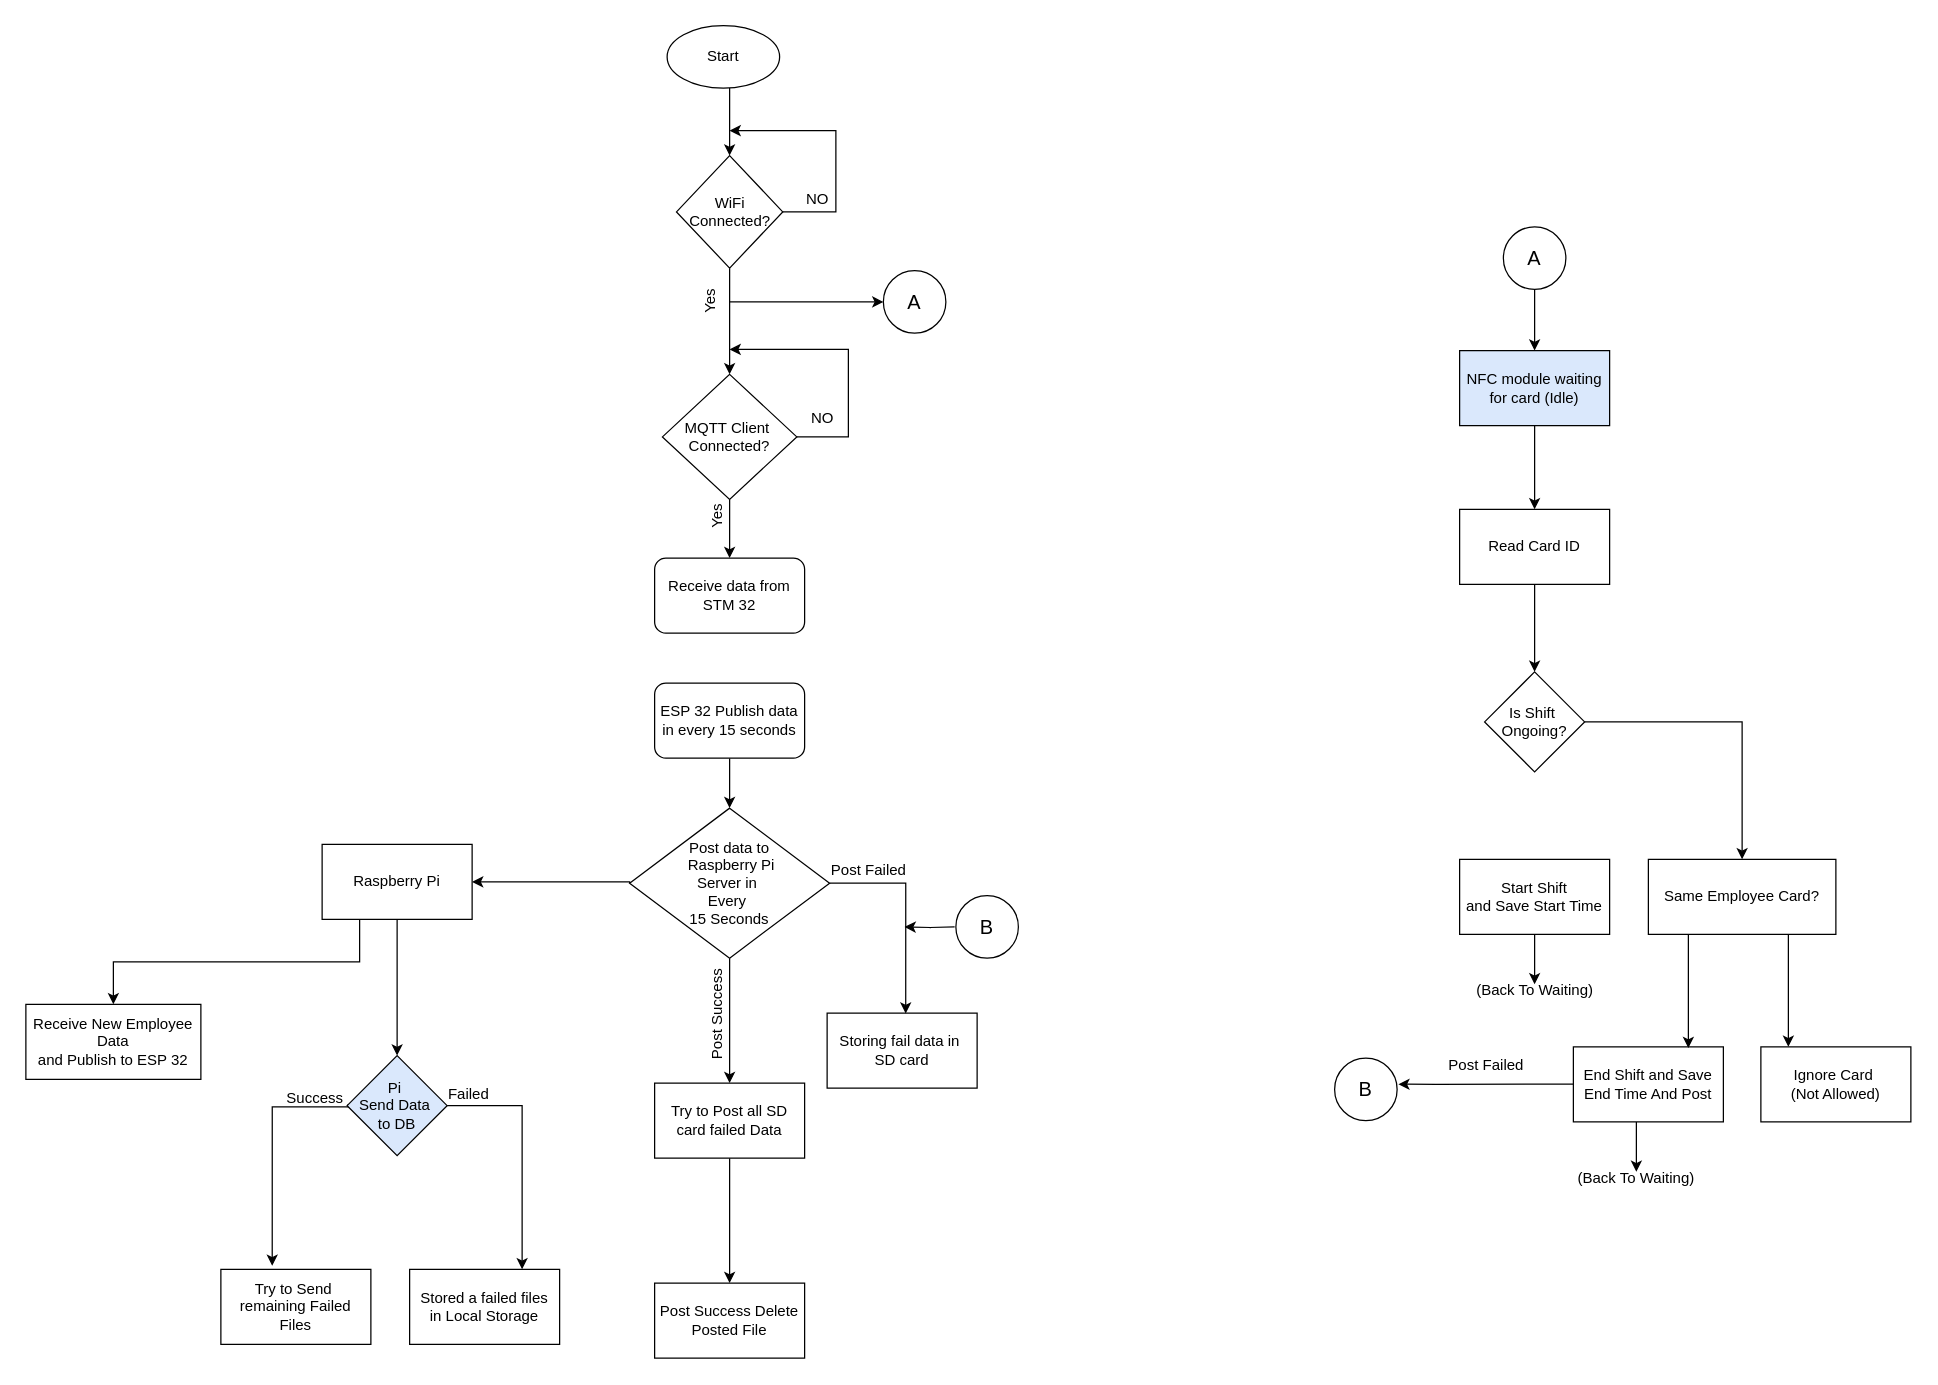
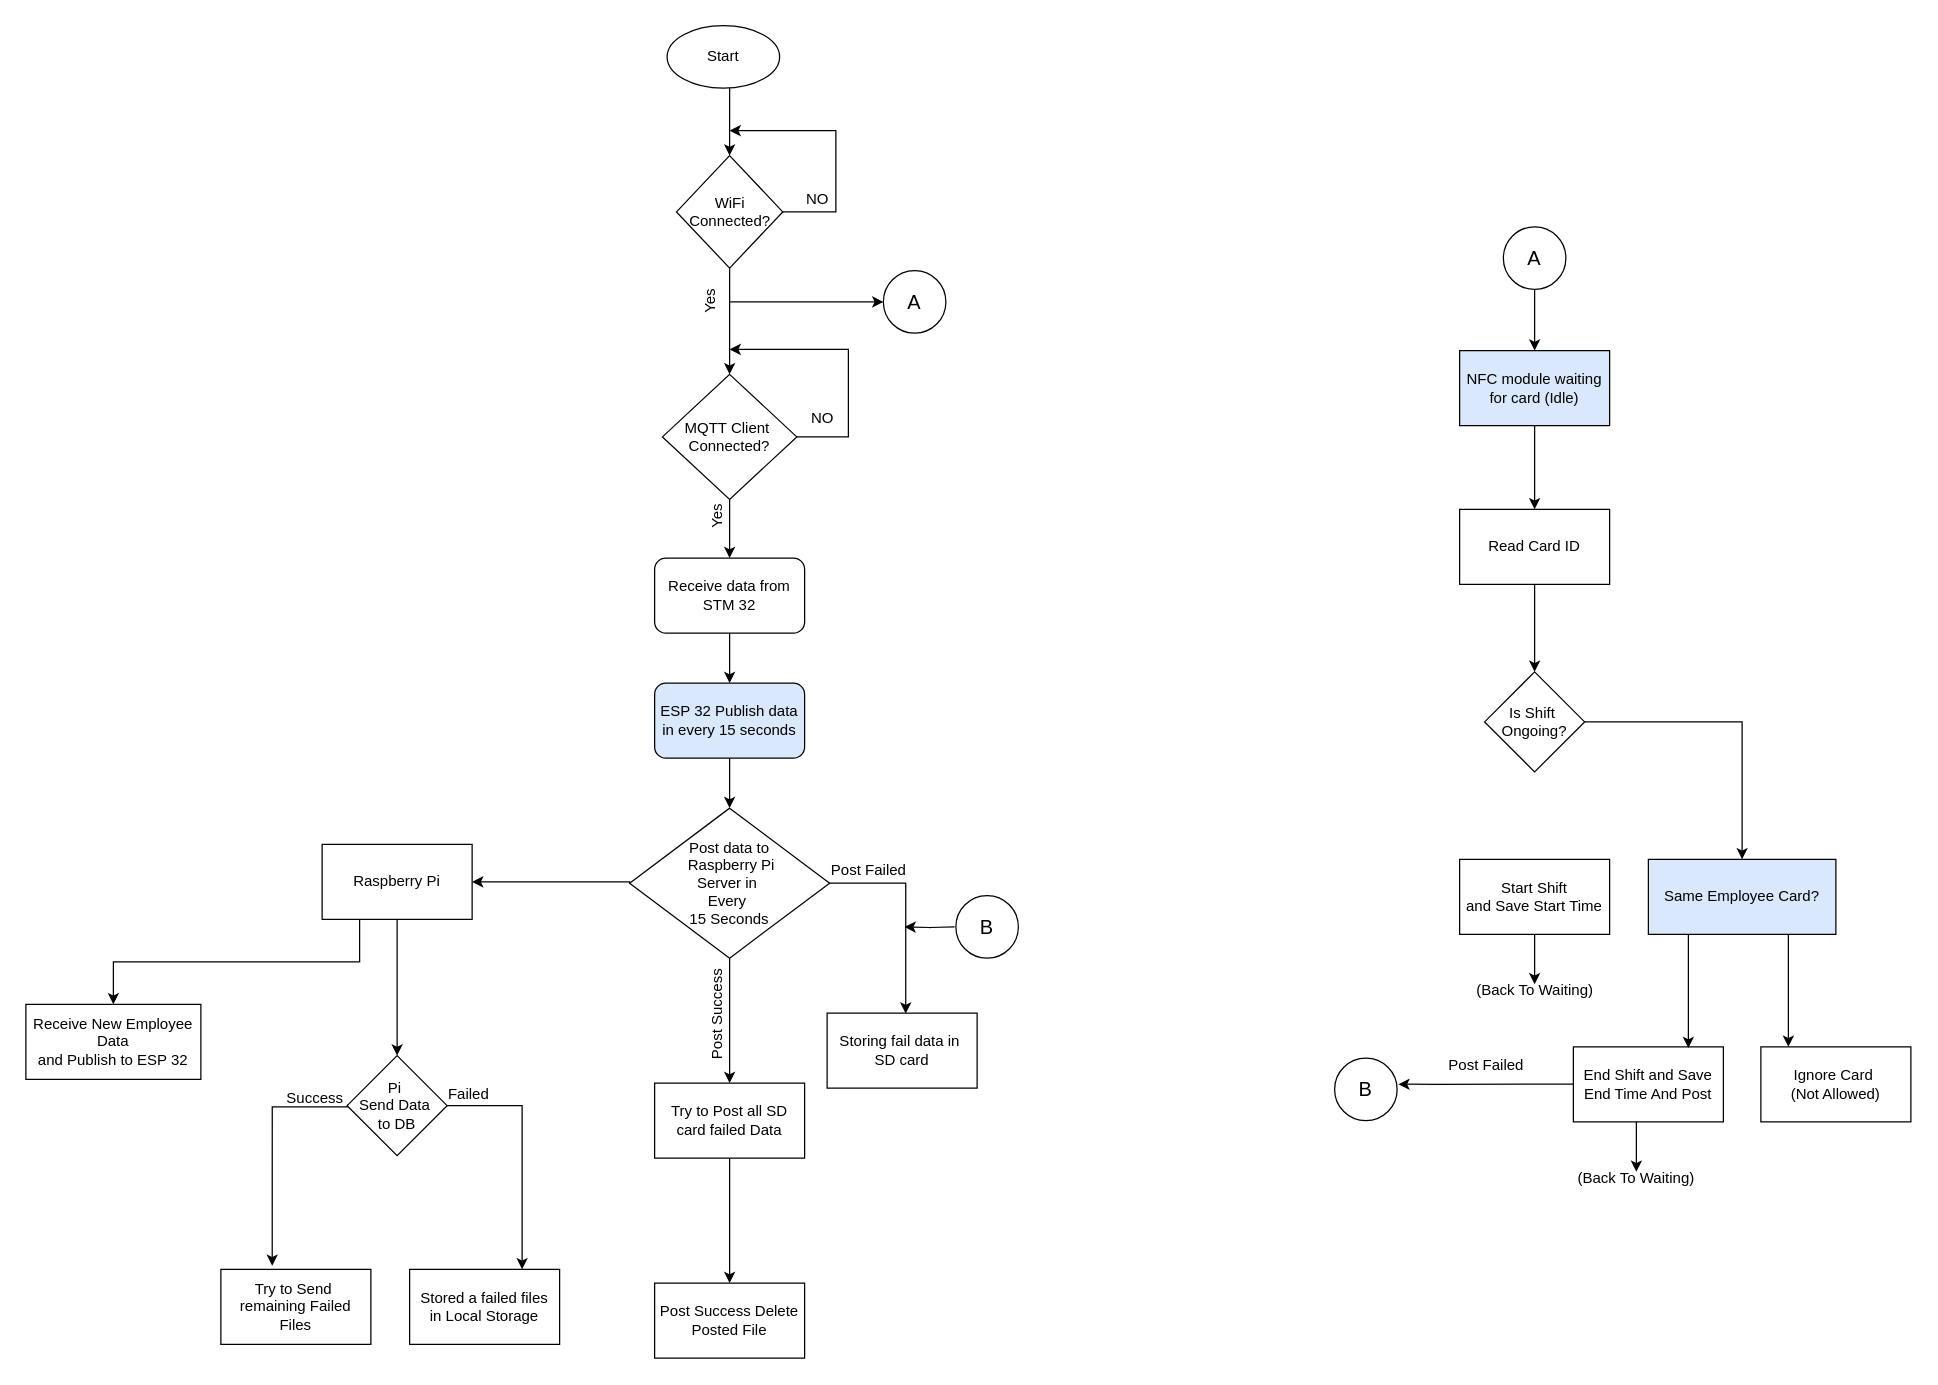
none -> (729, 654)
(729, 721) -> (729, 721)
(1742, 897) -> (1742, 897)
(397, 1106) -> (397, 1106)
